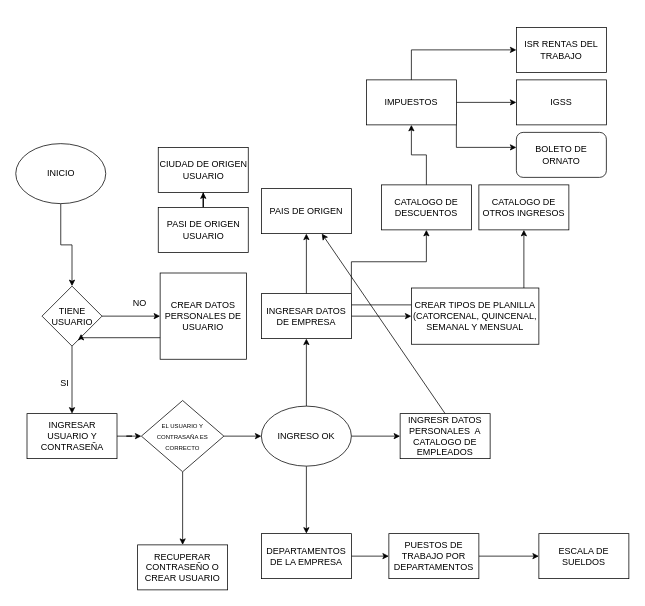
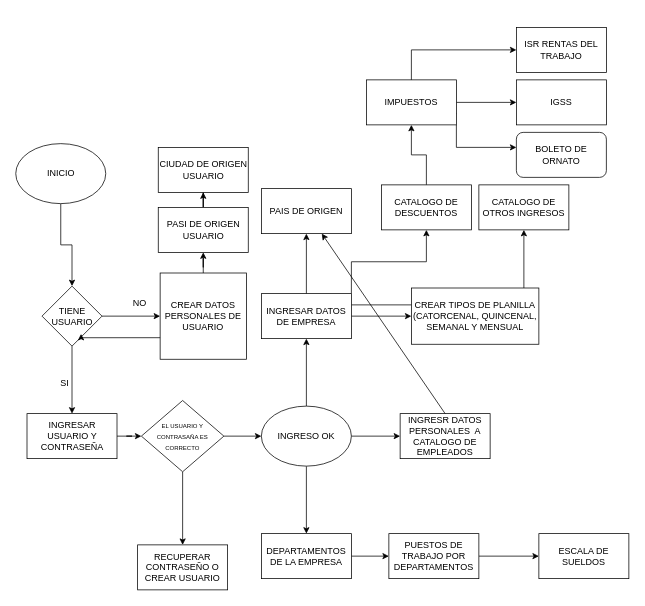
none -> (203, 260)
